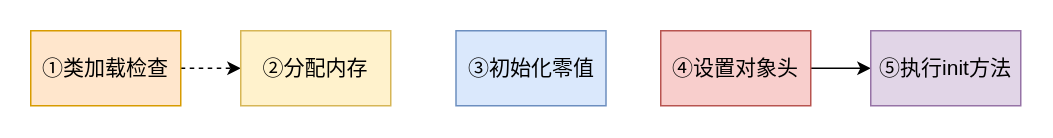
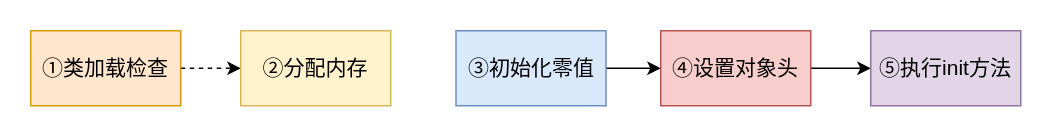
none -> (633, 68)
